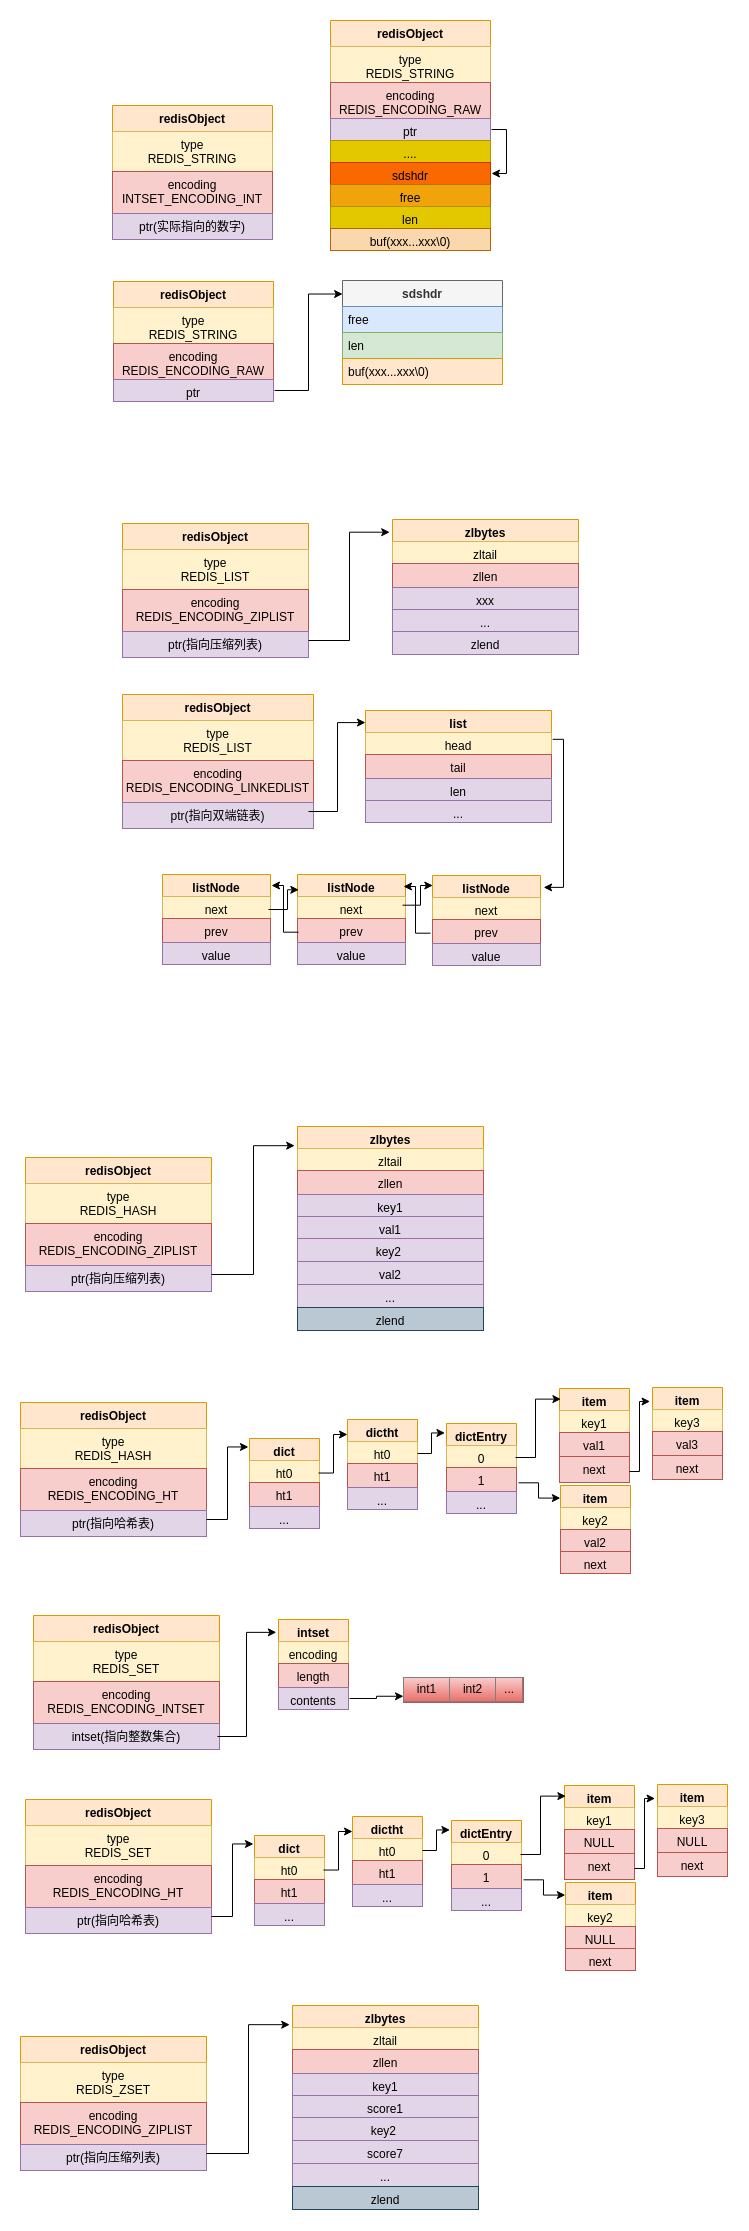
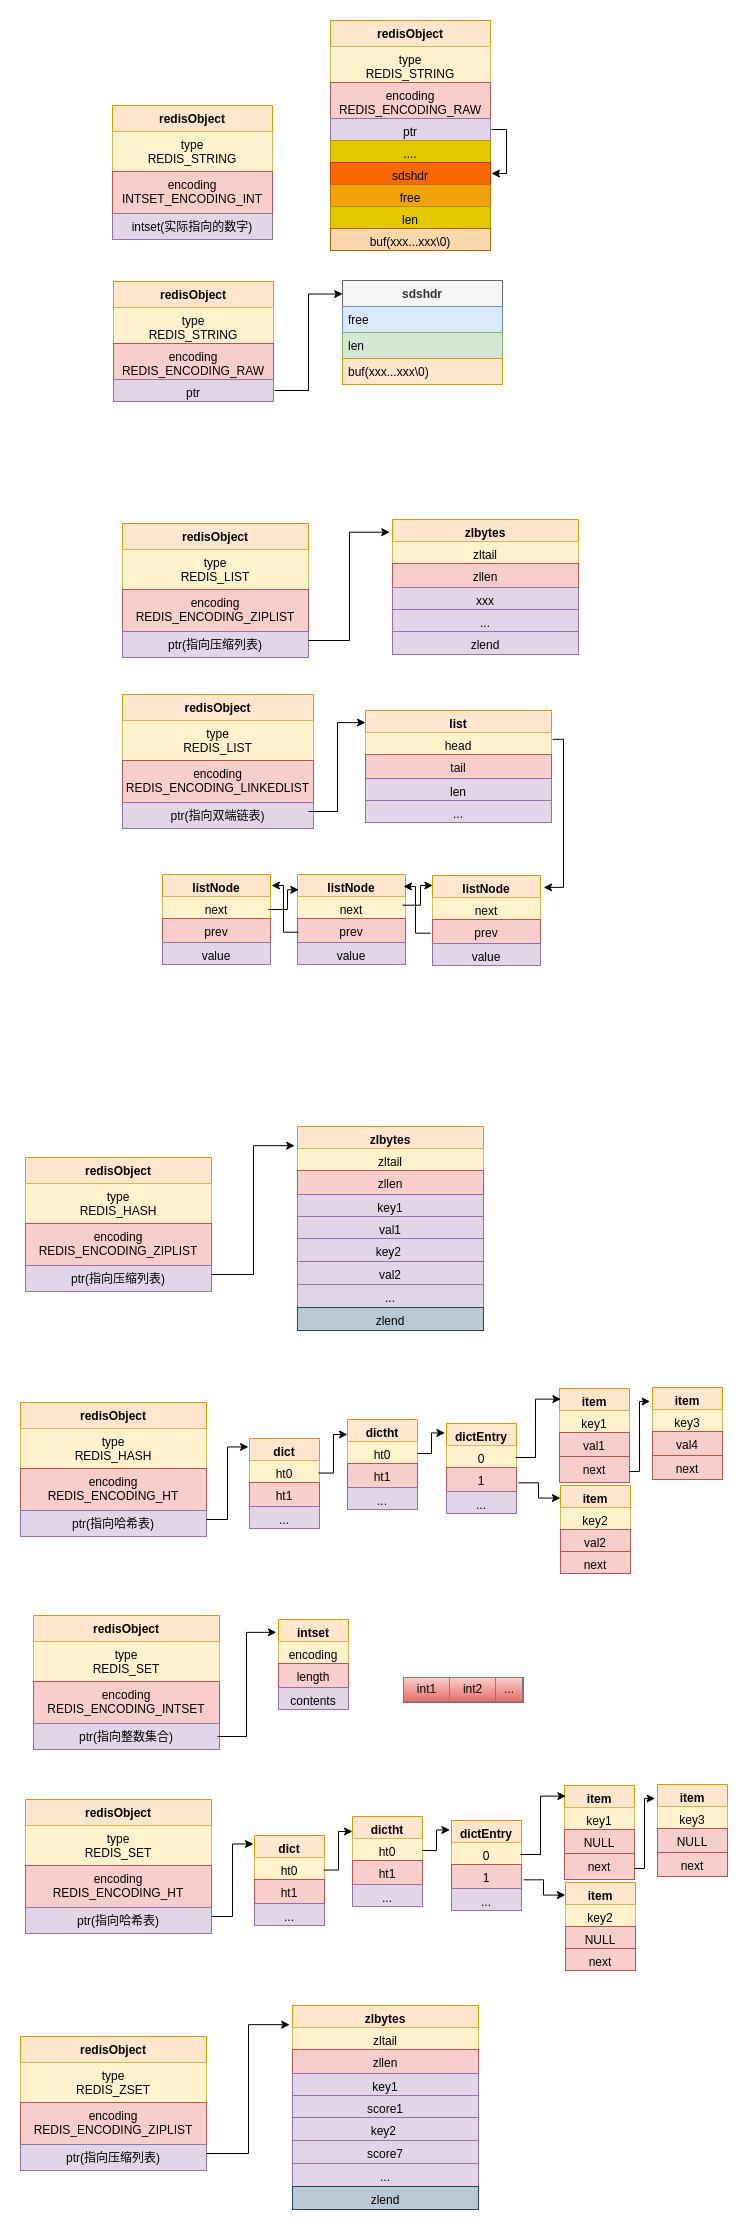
(192, 227) -> (192, 227)
(687, 1445) -> (687, 1445)
(374, 1699) -> none
(126, 1737) -> (126, 1737)
